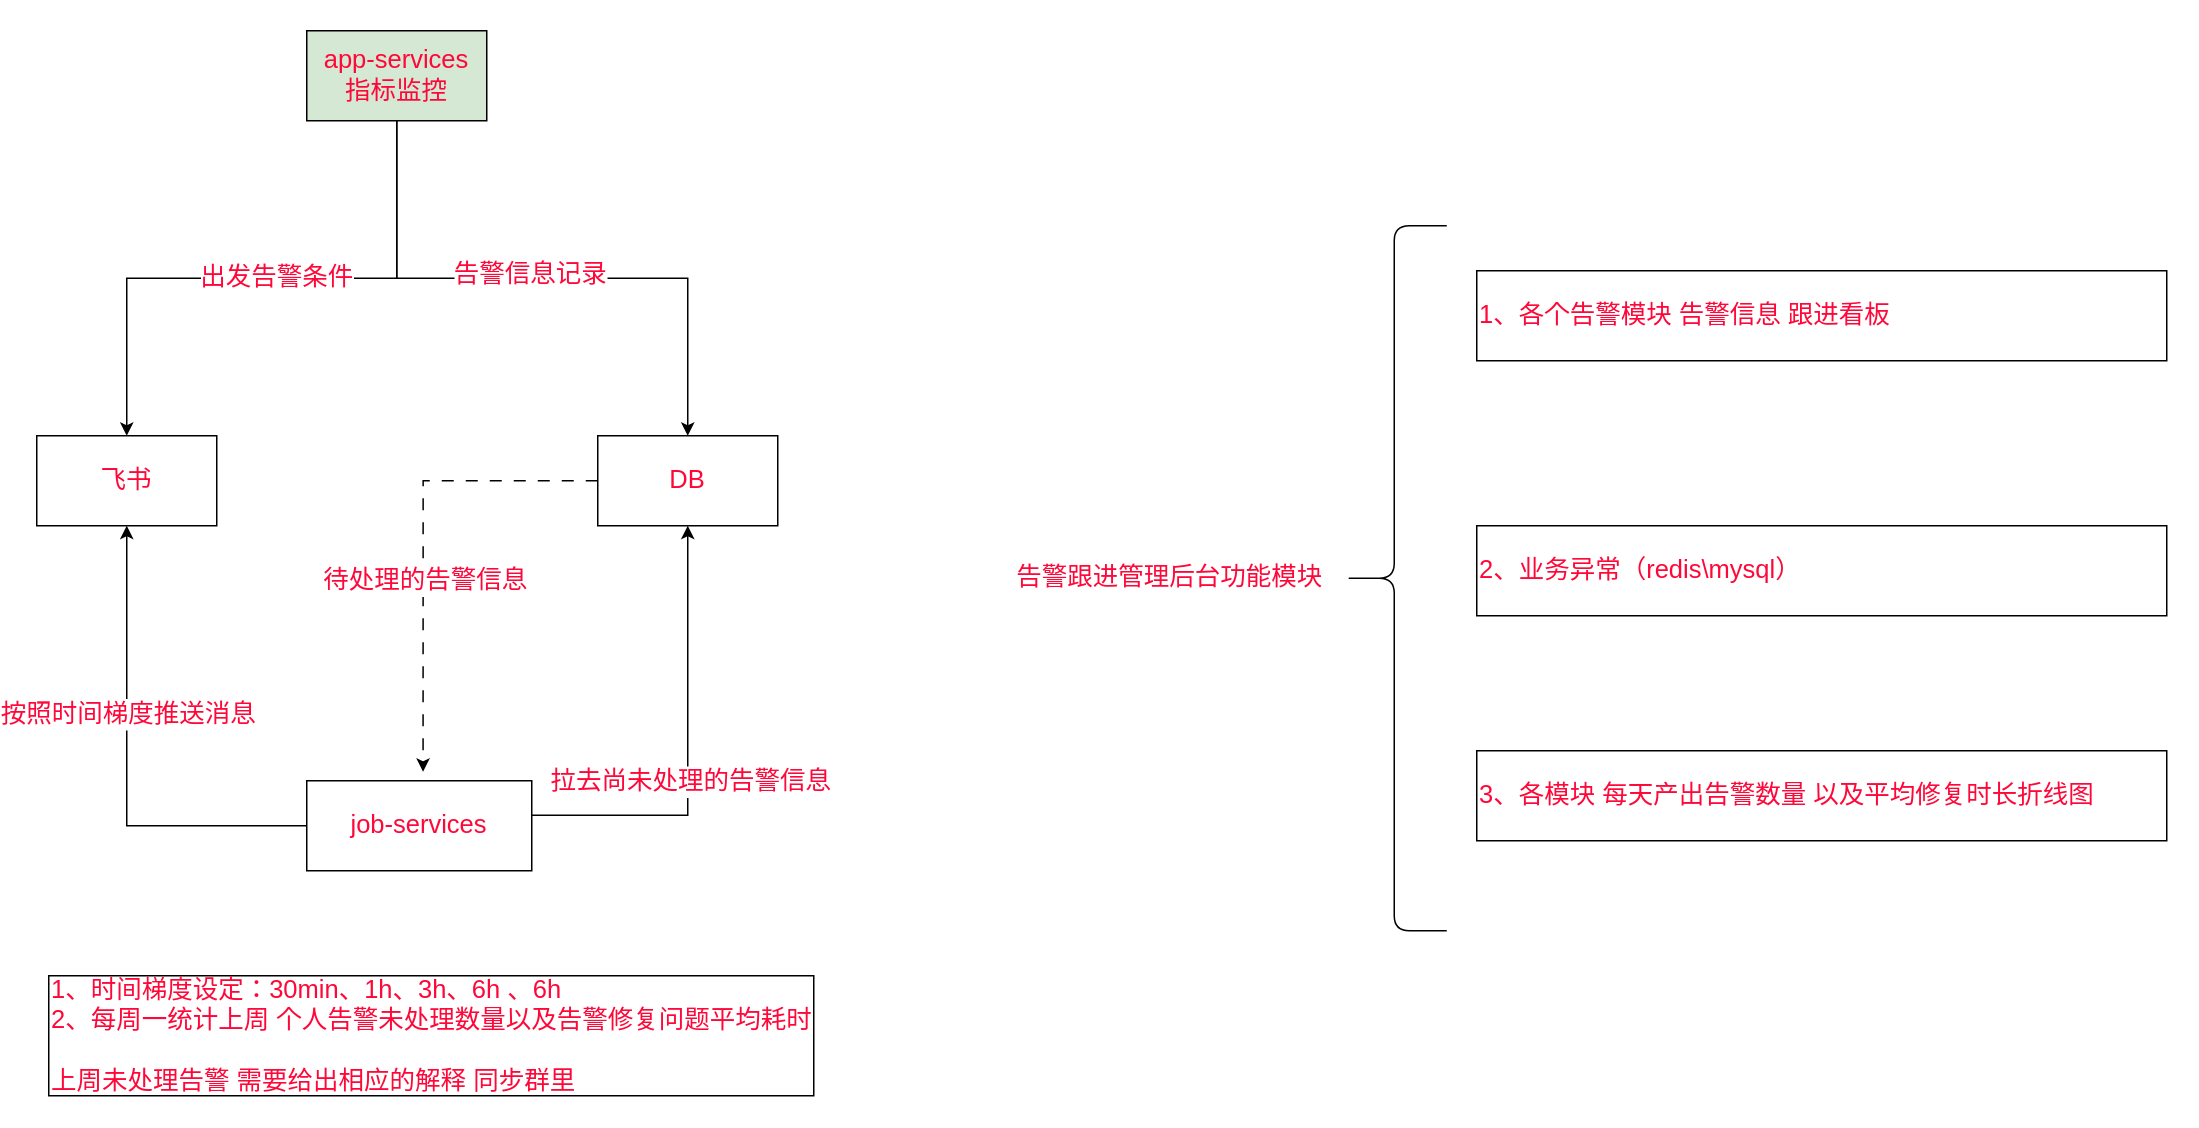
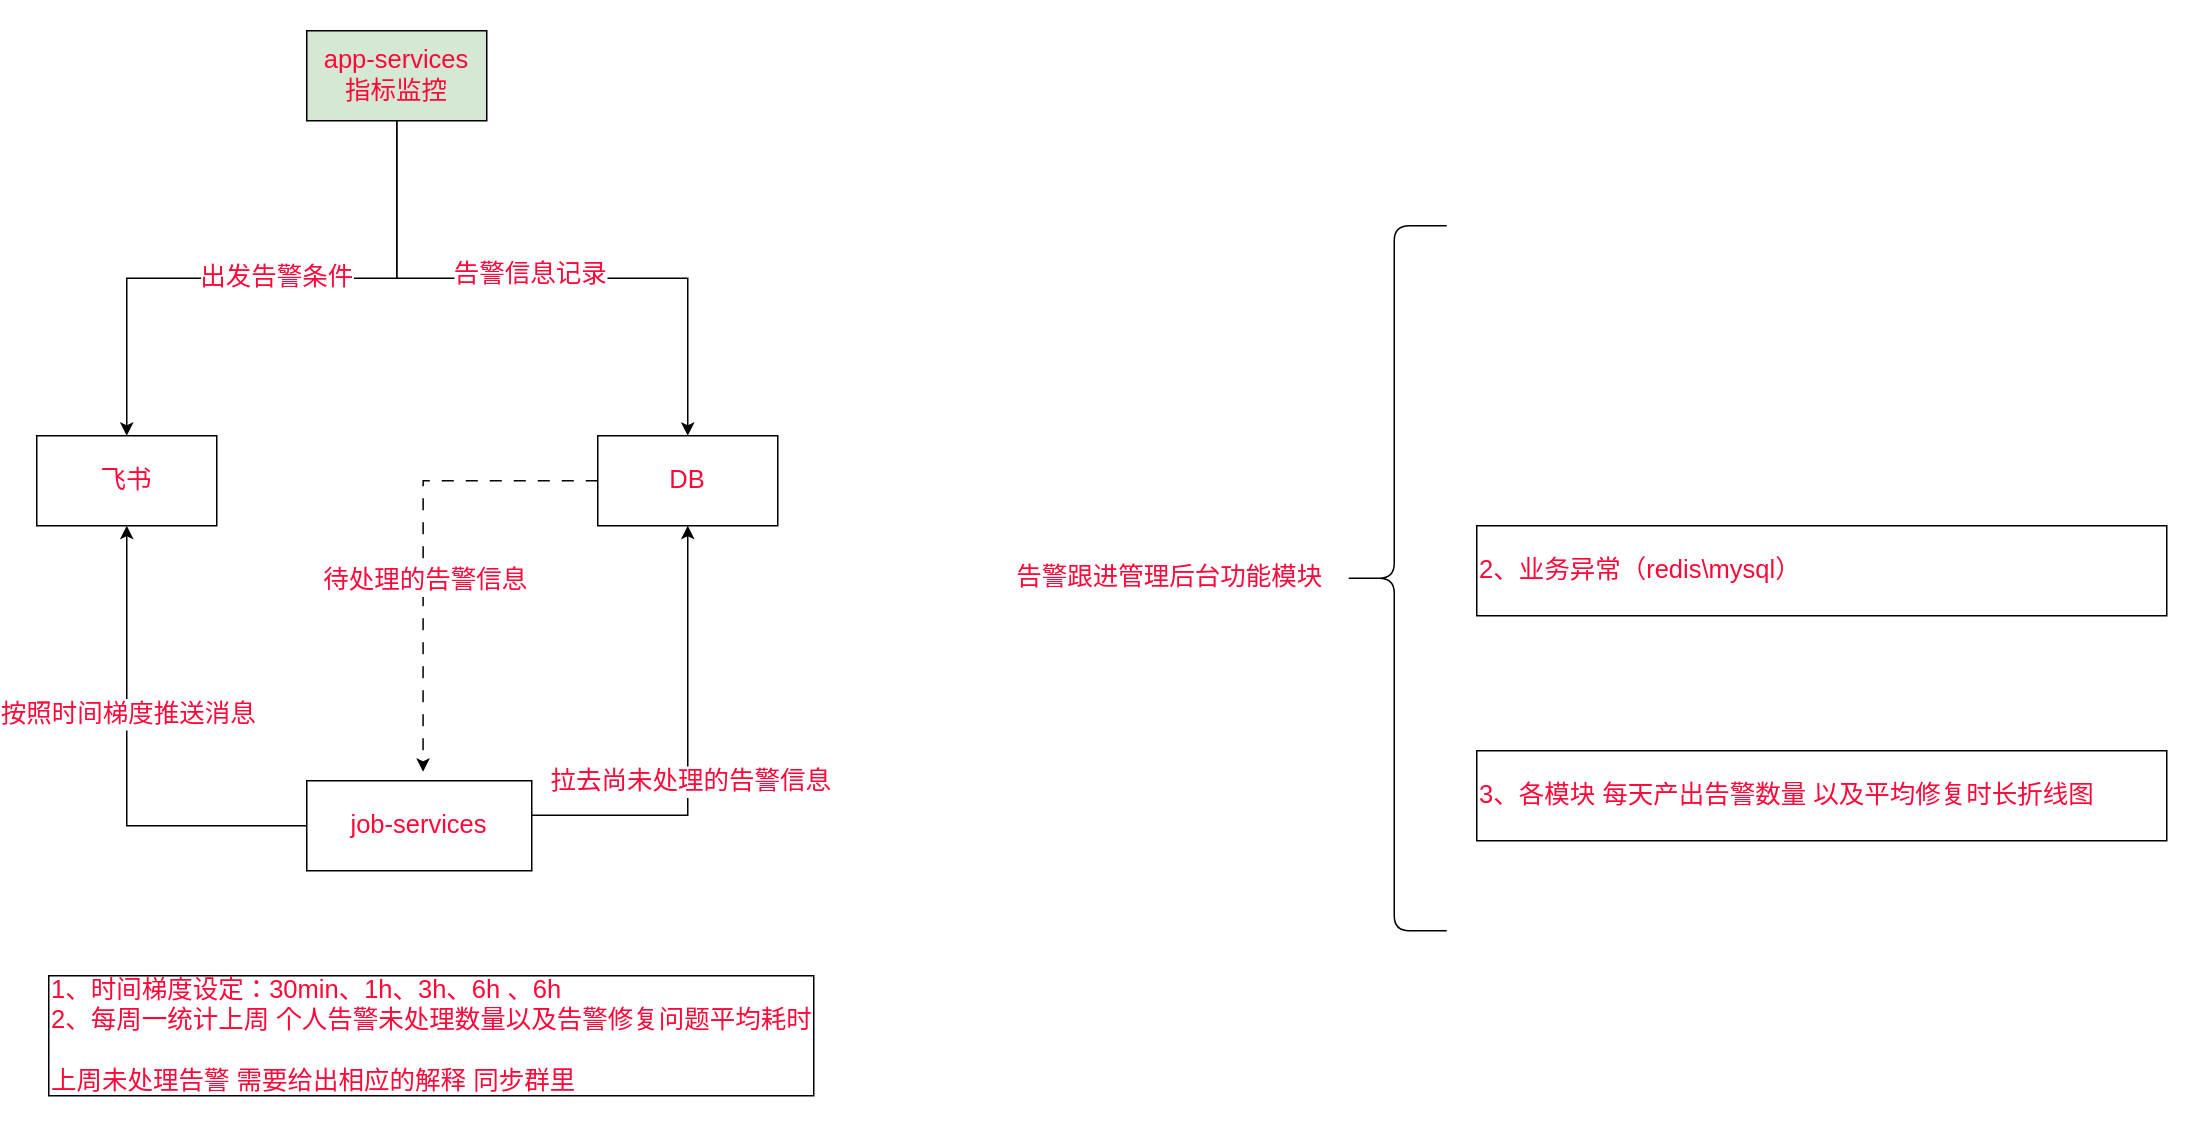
(1822, 316) -> none
